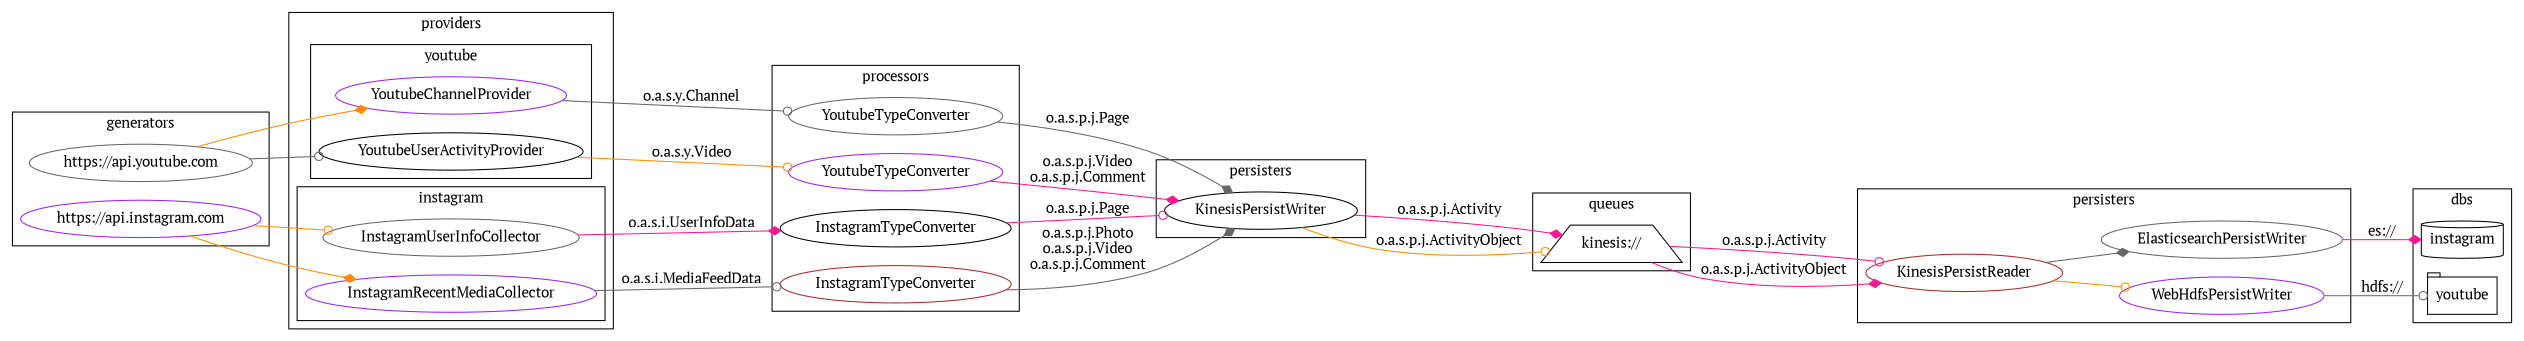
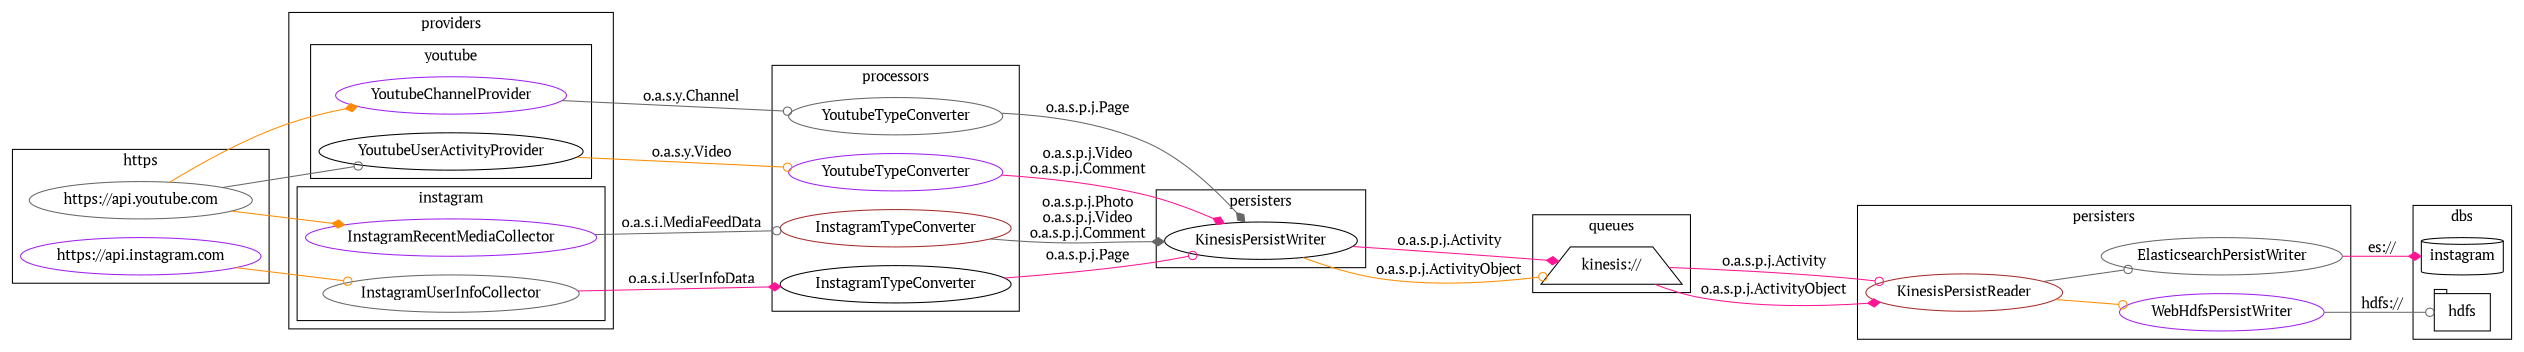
(141, 124) -> (141, 161)
(2081, 258) -> (2084, 276)
(266, 260) -> (282, 217)
(2462, 296) -> (2462, 312)
